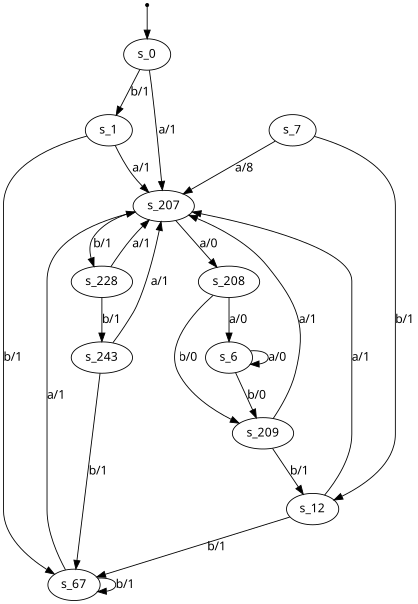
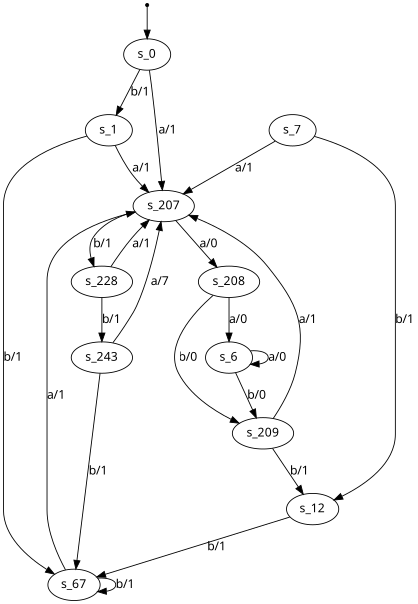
(245, 168) -> (245, 168)
(160, 282) -> (160, 282)
(352, 306) -> none
